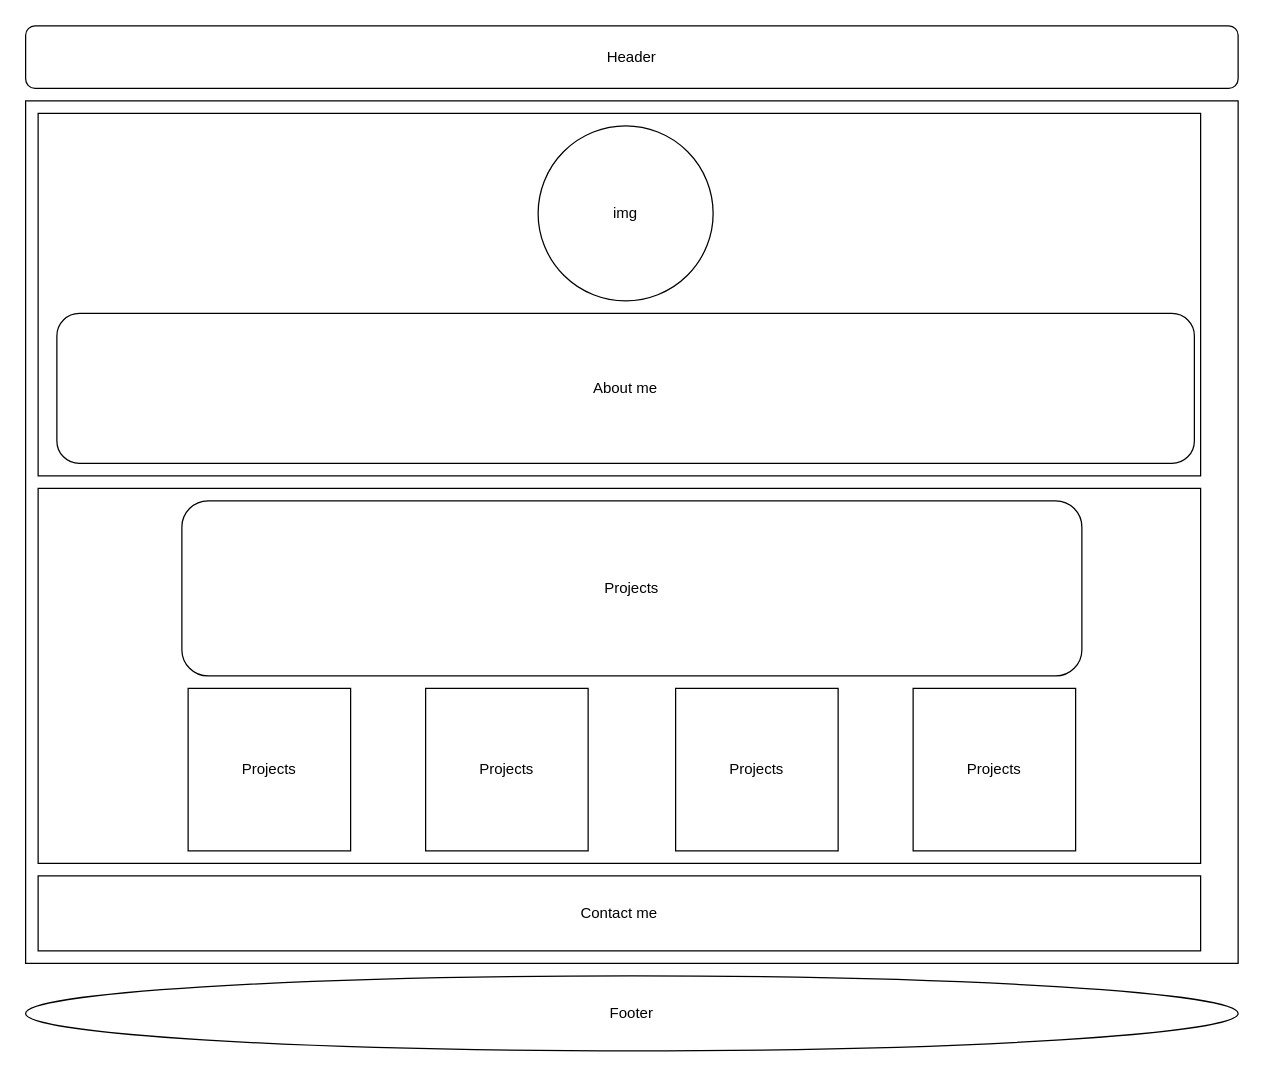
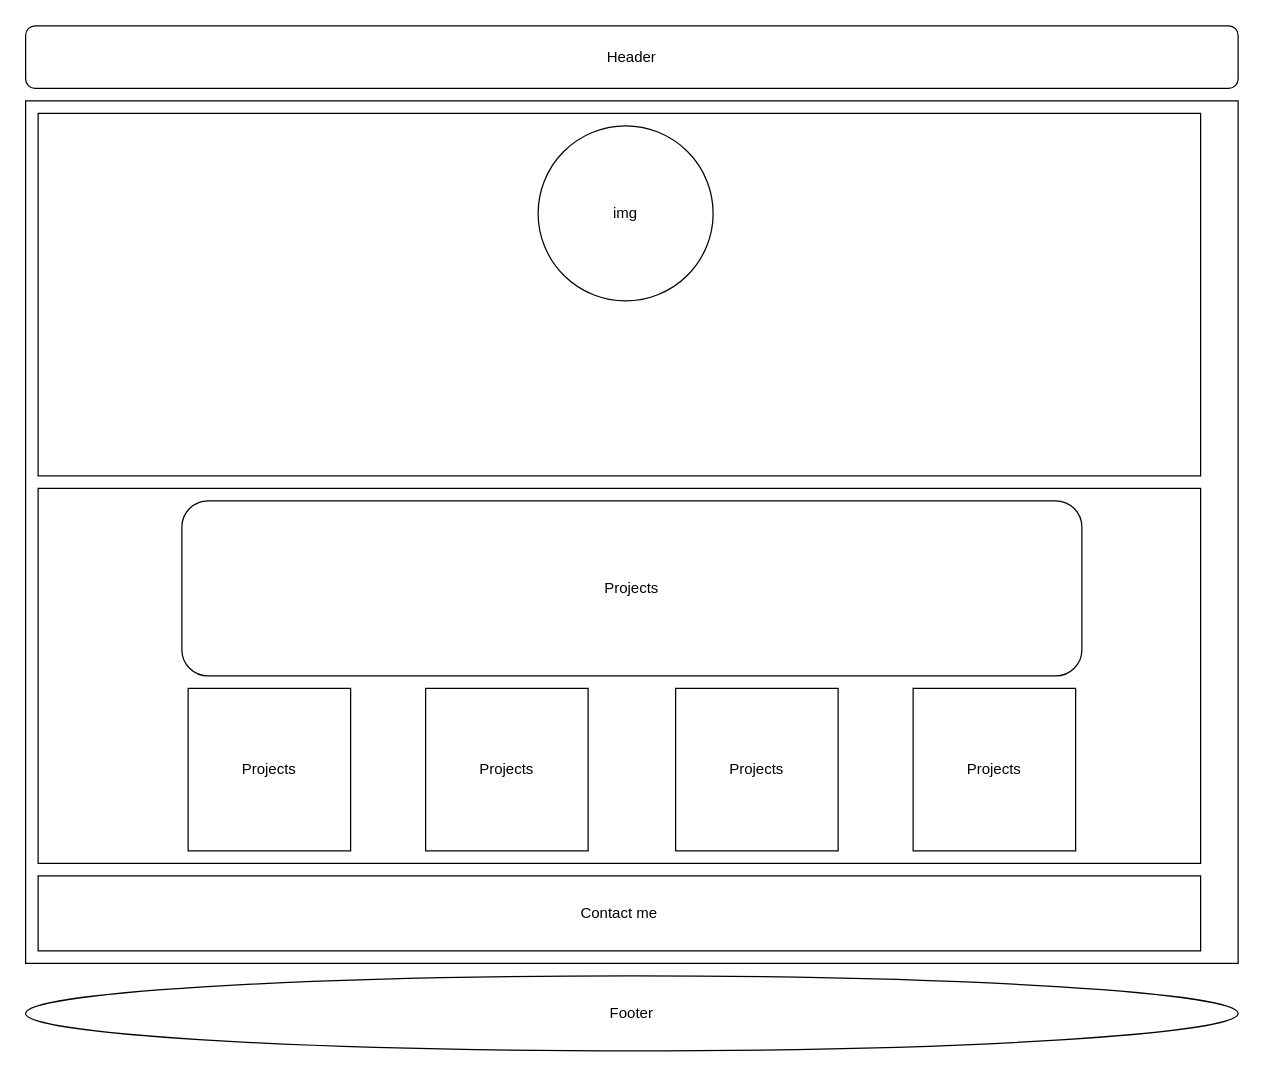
(626, 388) -> none
